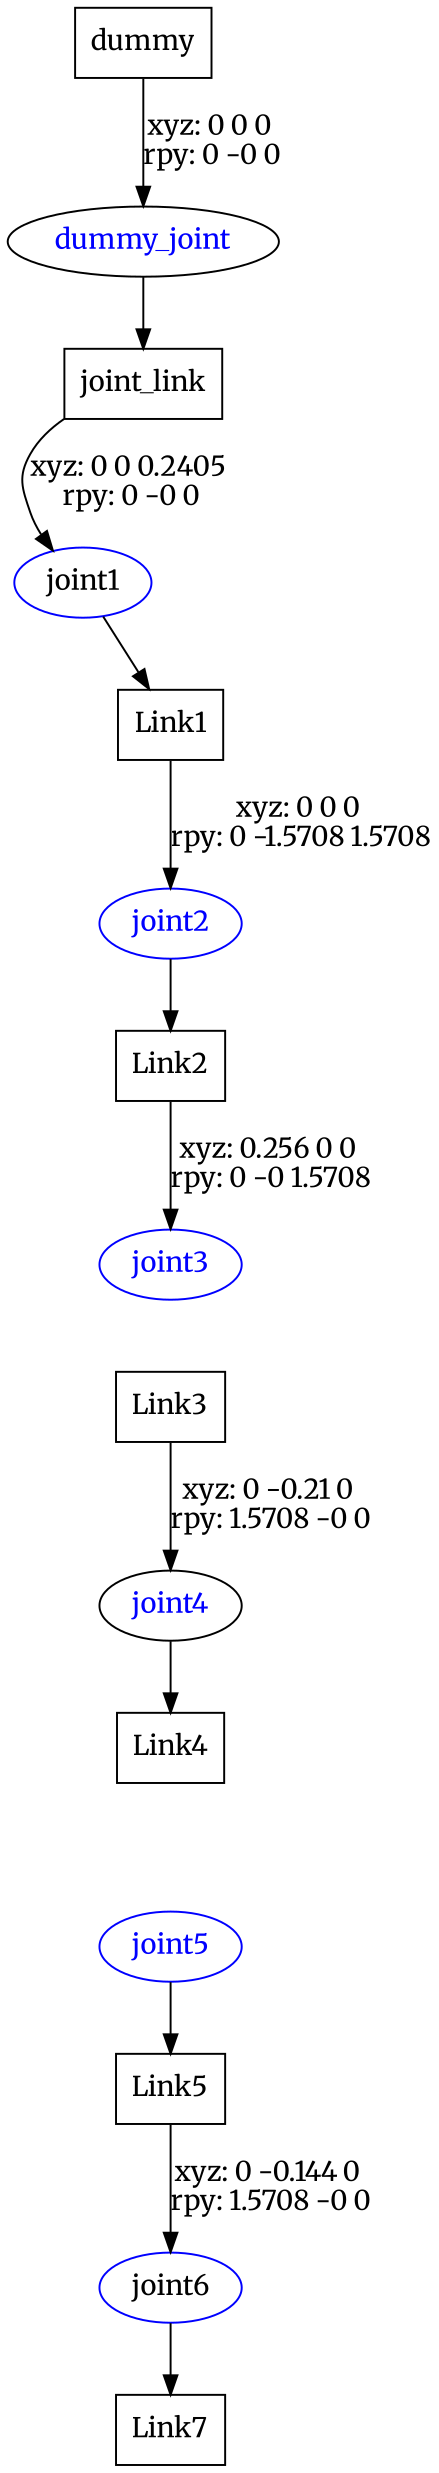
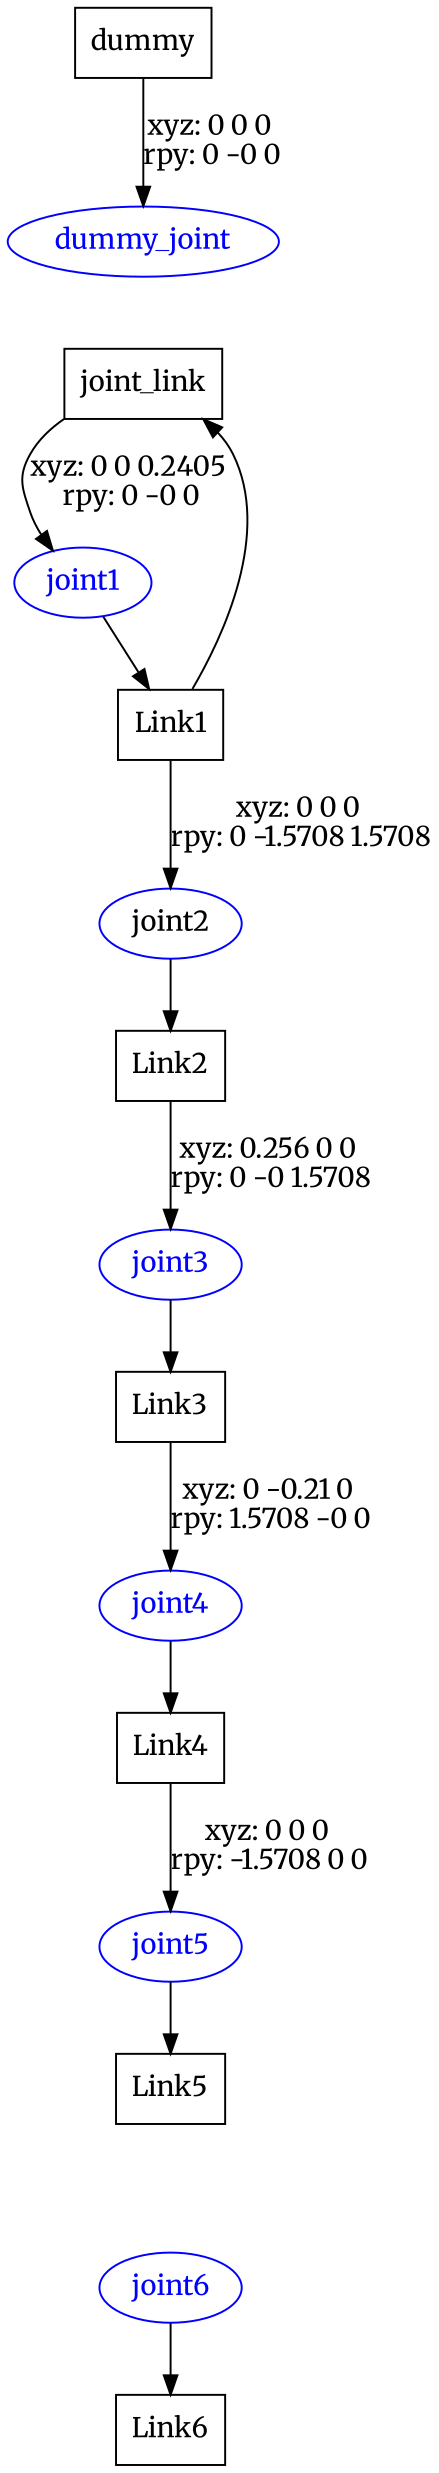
(143, 242) -> (143, 242)
(143, 303) -> (243, 562)
(83, 583) -> (83, 583)
(171, 924) -> (171, 924)
none -> (171, 1326)
(171, 1606) -> (171, 1606)
none -> (171, 1838)
(171, 2179) -> none
(171, 2288) -> (171, 2288)
(171, 2430) -> (171, 2430)
